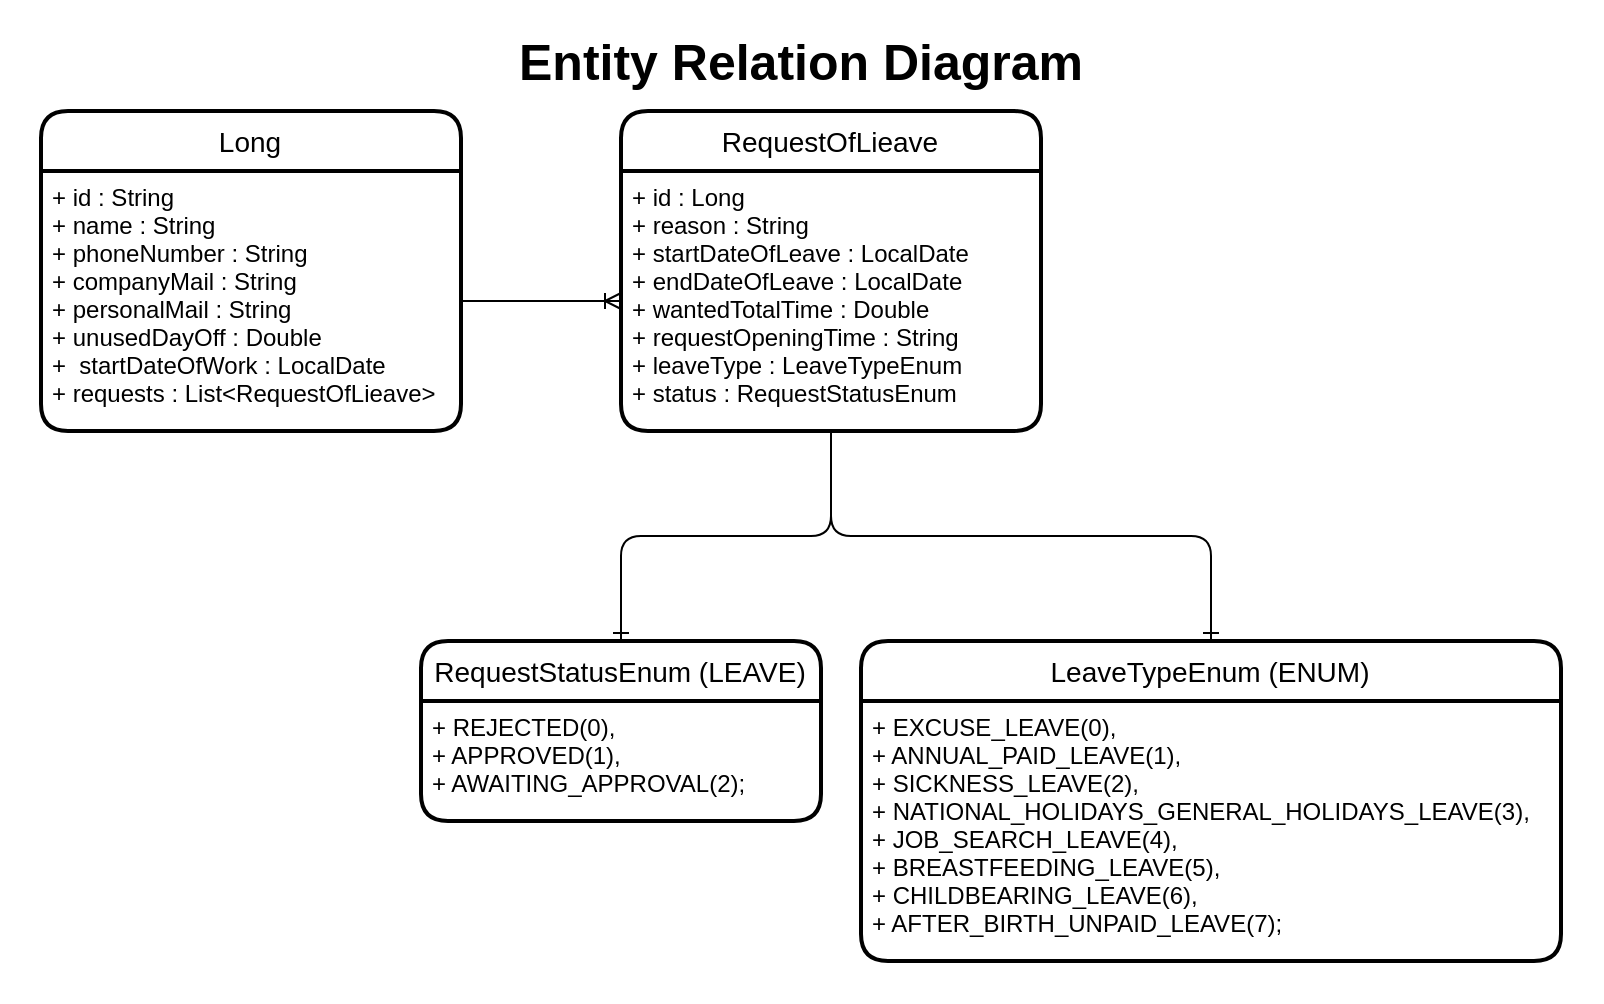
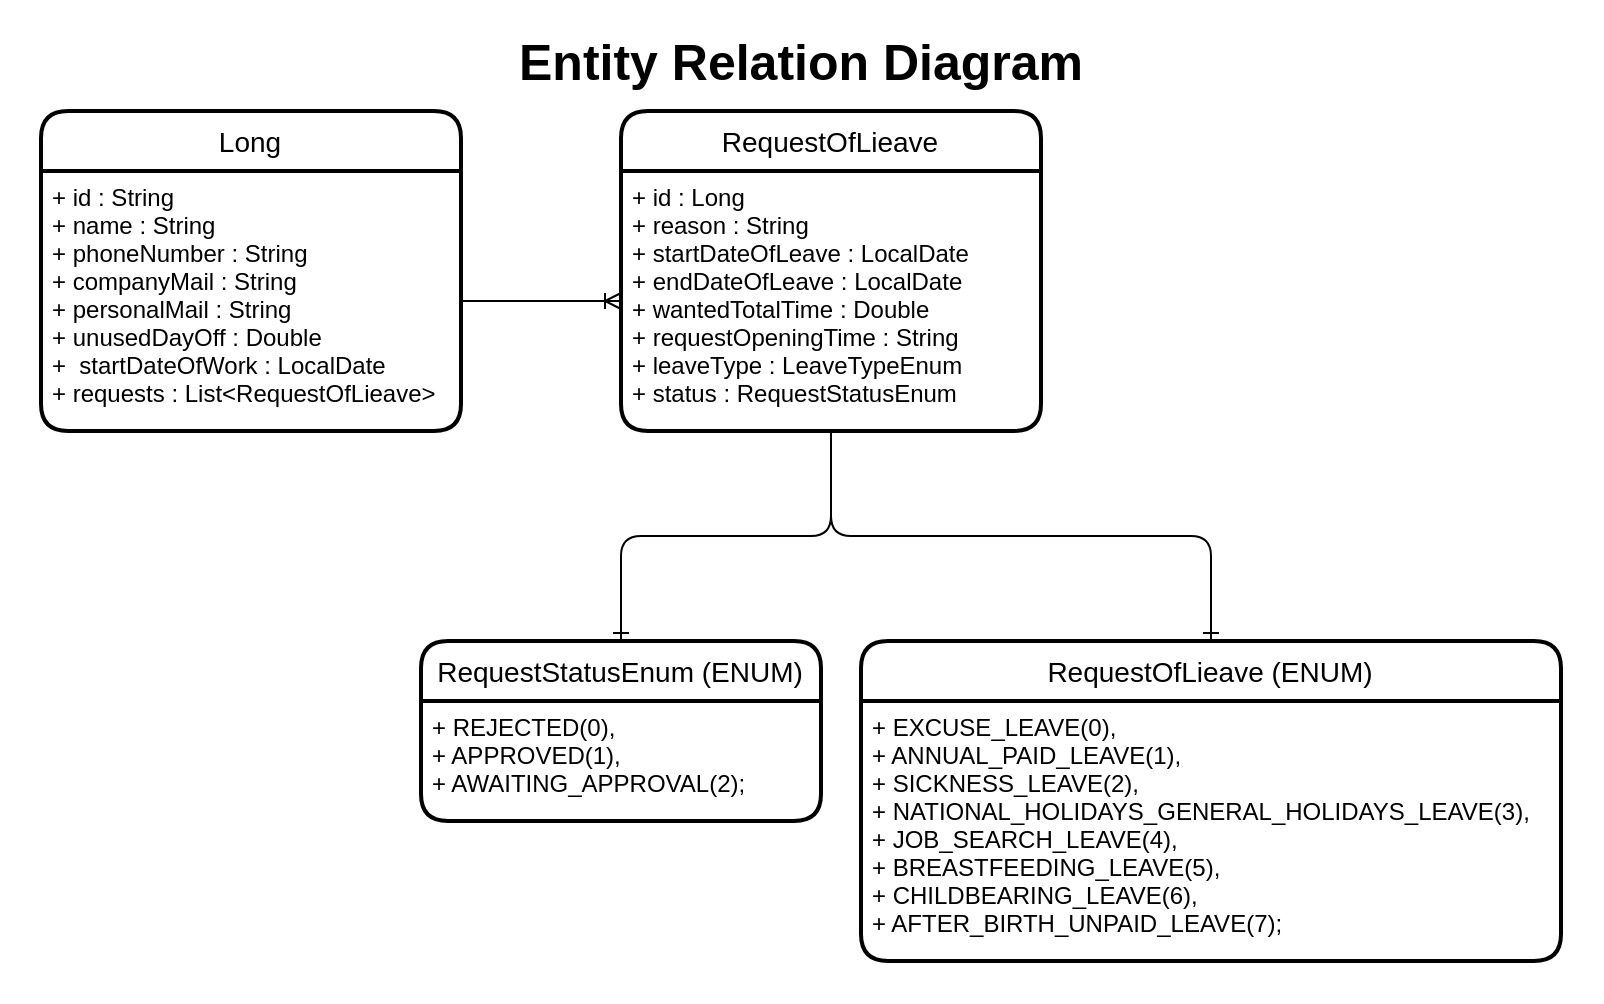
(620, 673) -> (620, 673)
(1210, 673) -> (1210, 673)
